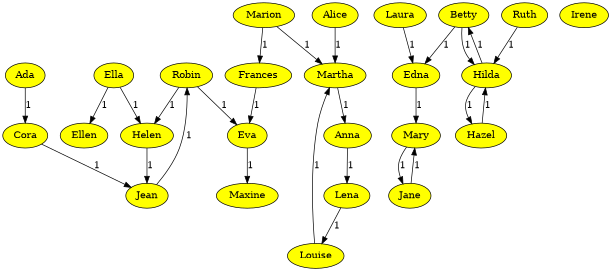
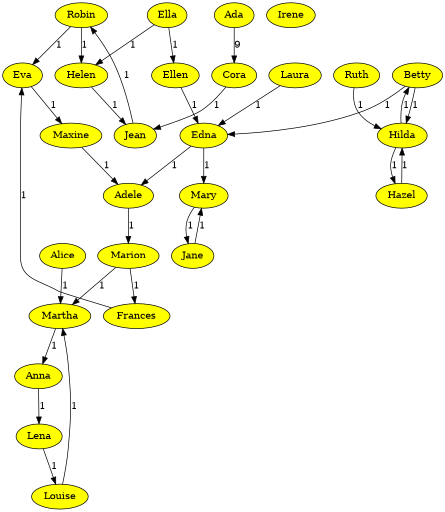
none -> (188, 102)
(29, 105) -> (238, 45)
none -> (128, 196)
